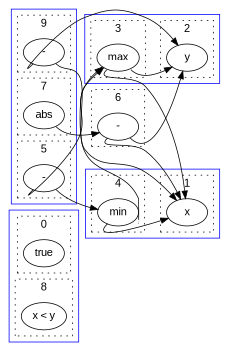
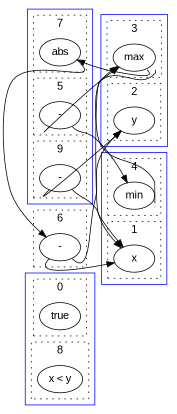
(150, 75) -> (119, 72)
(129, 230) -> none
